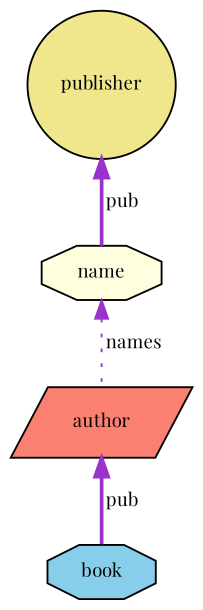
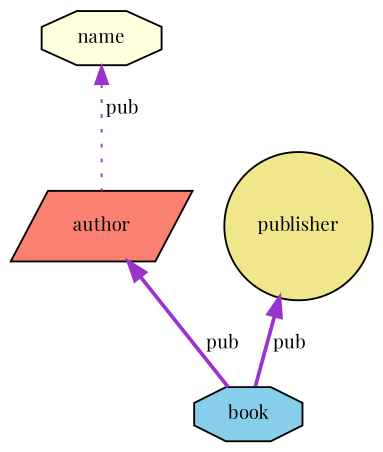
(102, 212) -> (265, 351)
(132, 344) -> (121, 109)
